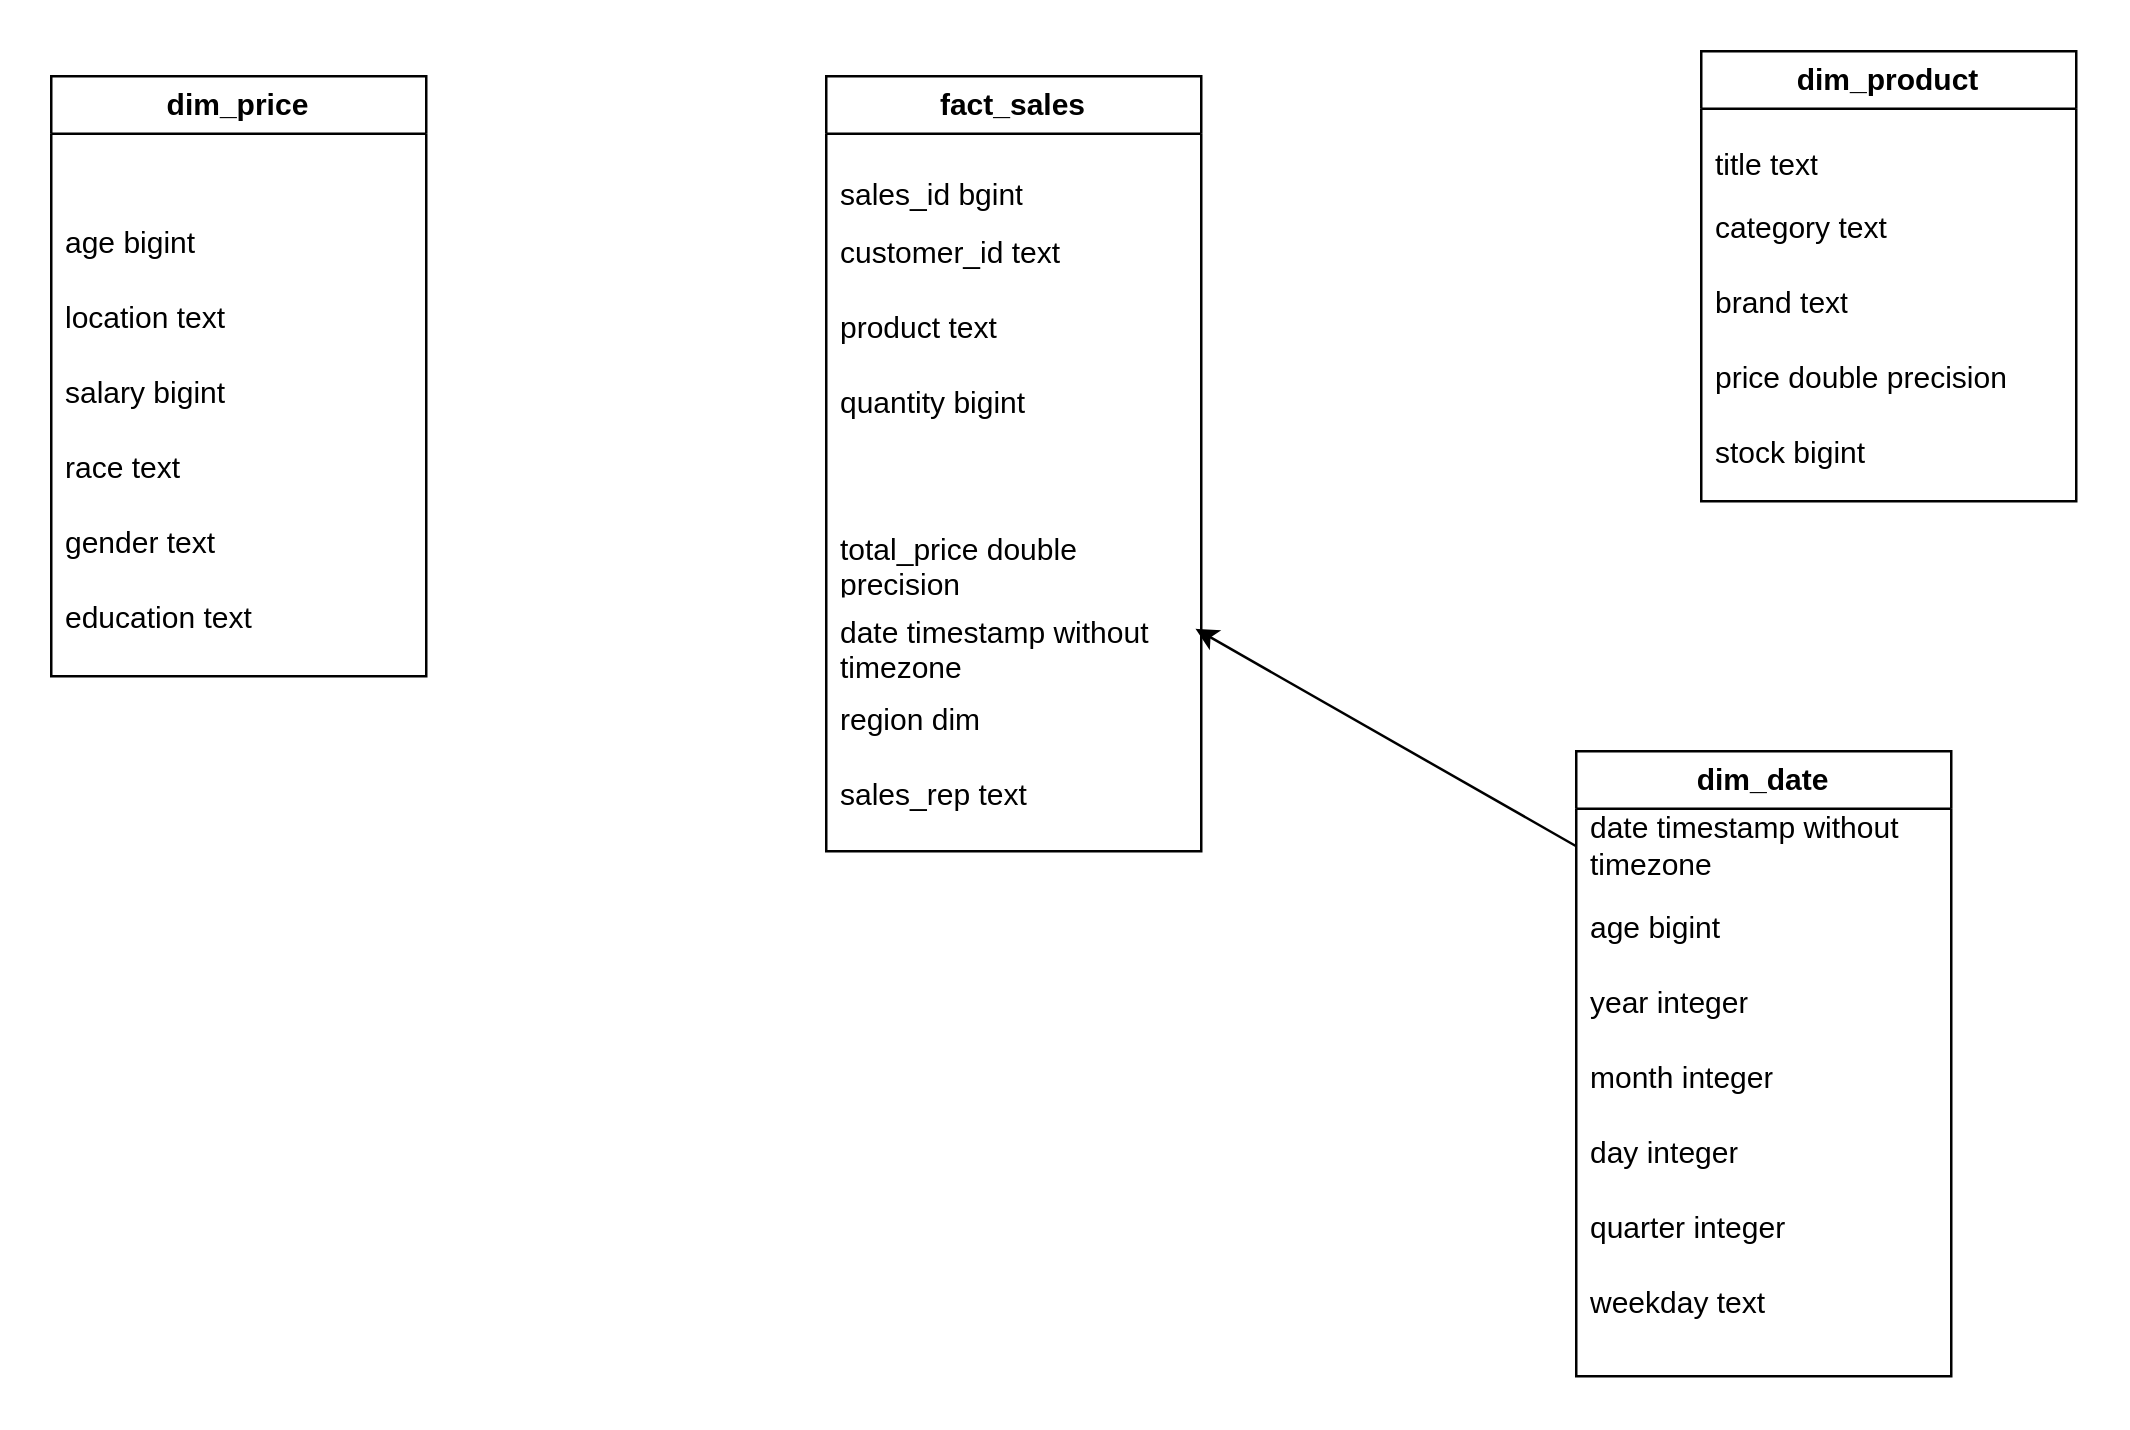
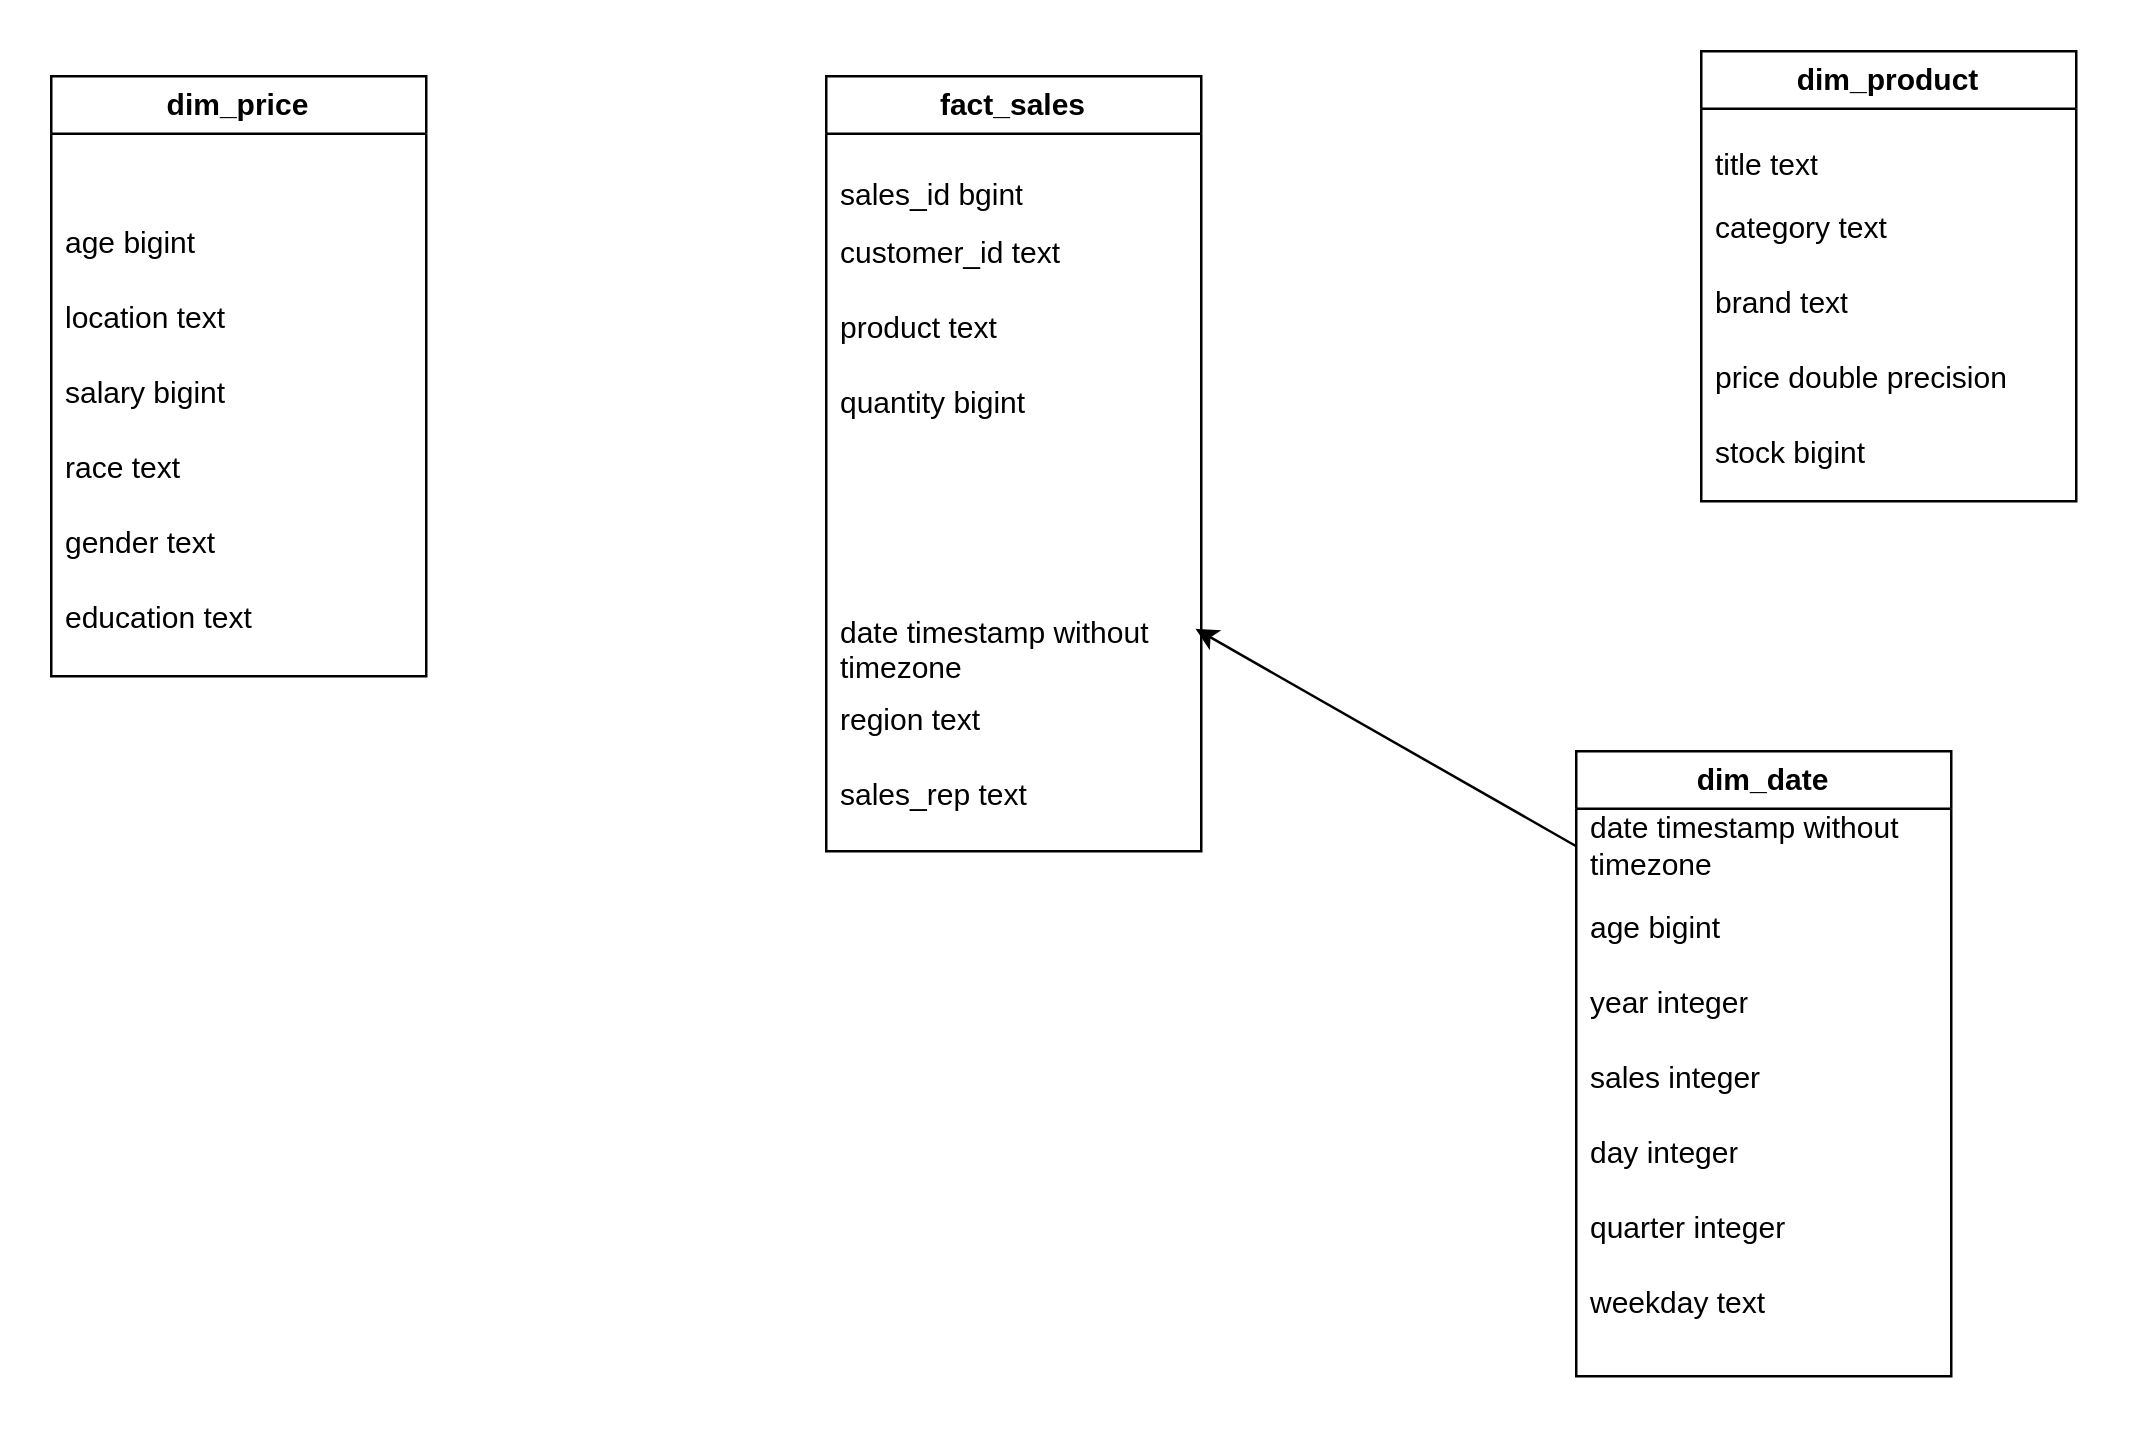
(1014, 564) -> none
(914, 721) -> (926, 721)
(1693, 1079) -> (1689, 1079)
